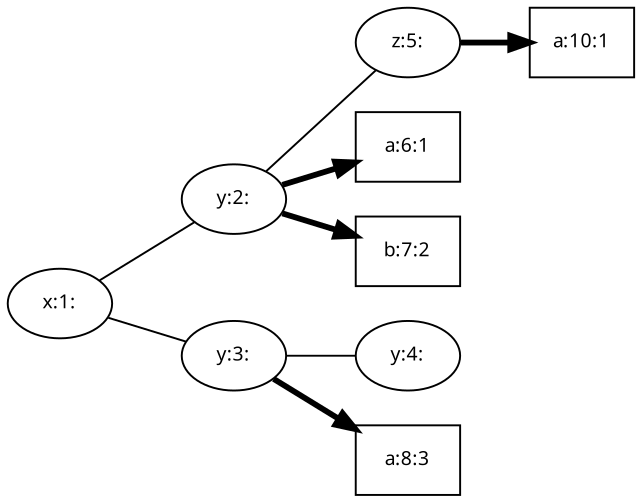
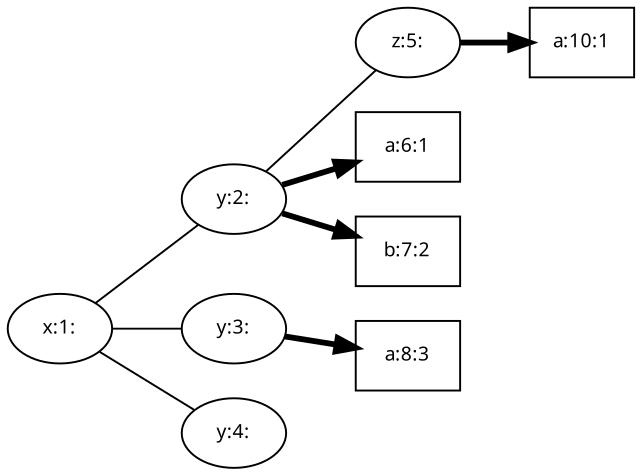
(321, 356) -> (147, 381)
